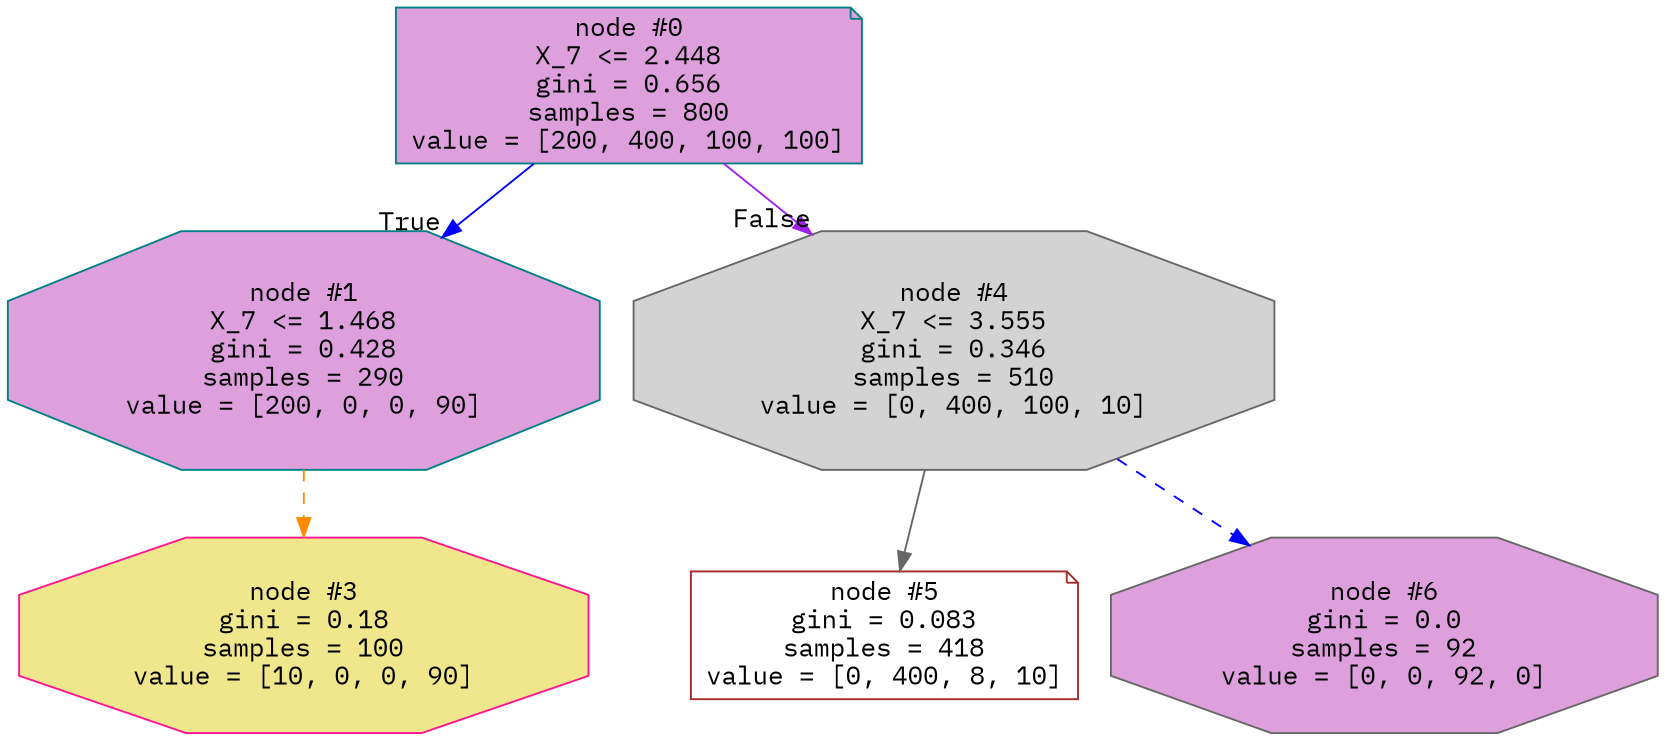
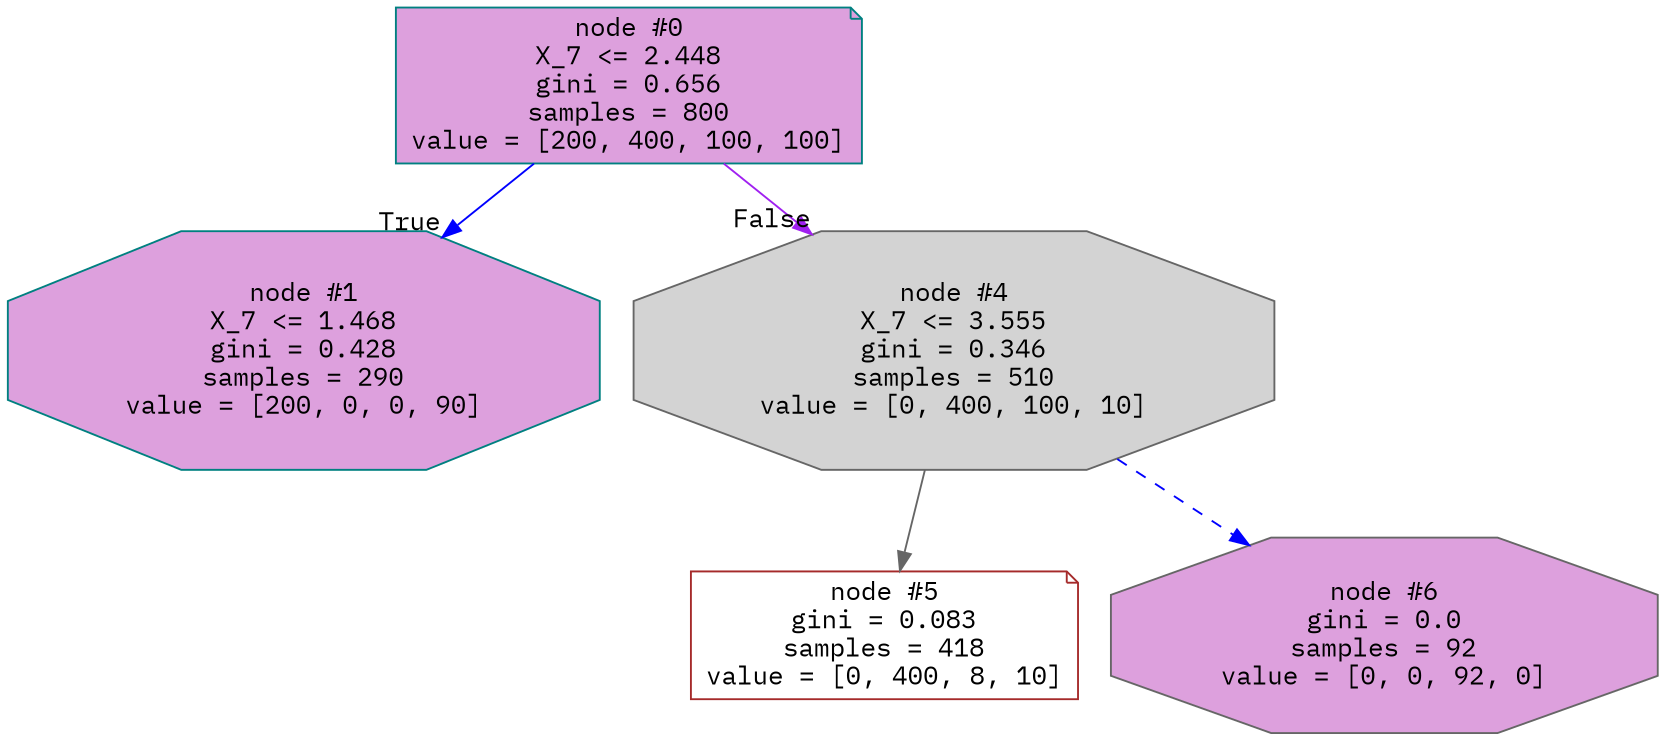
(304, 635) -> none
